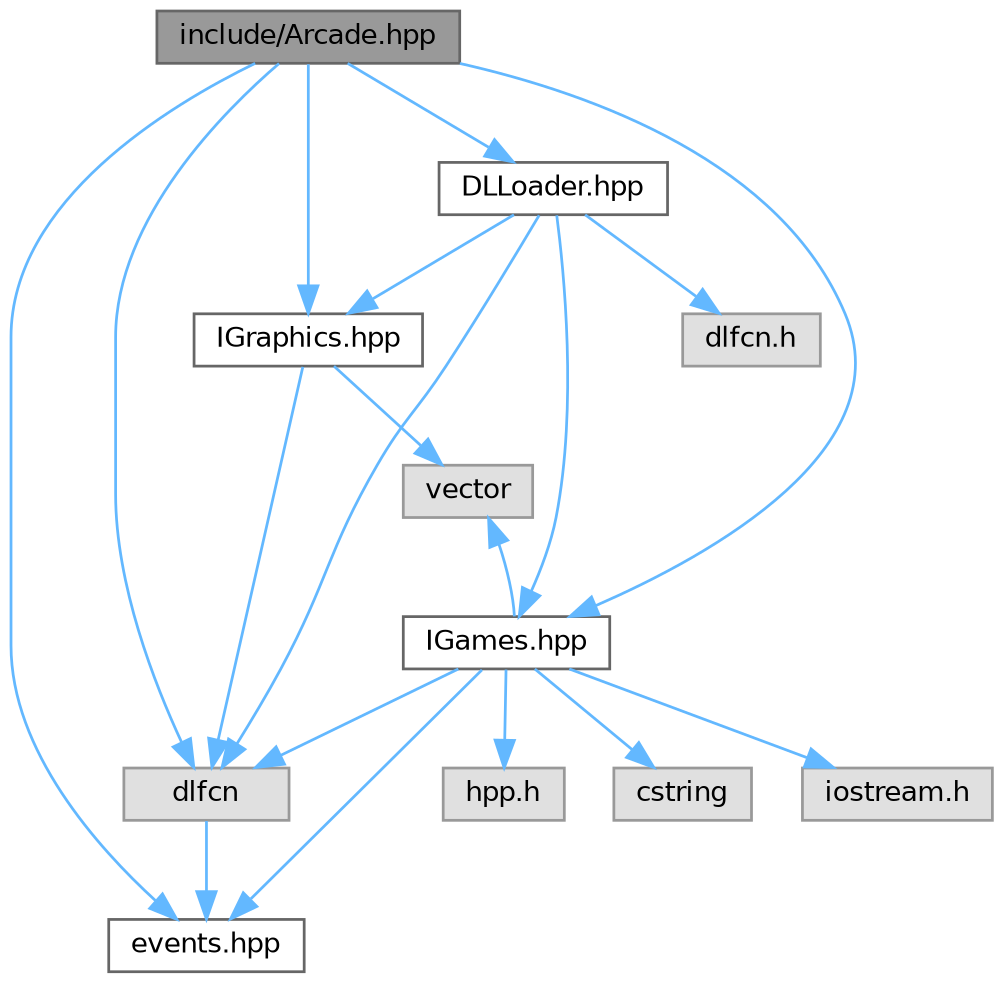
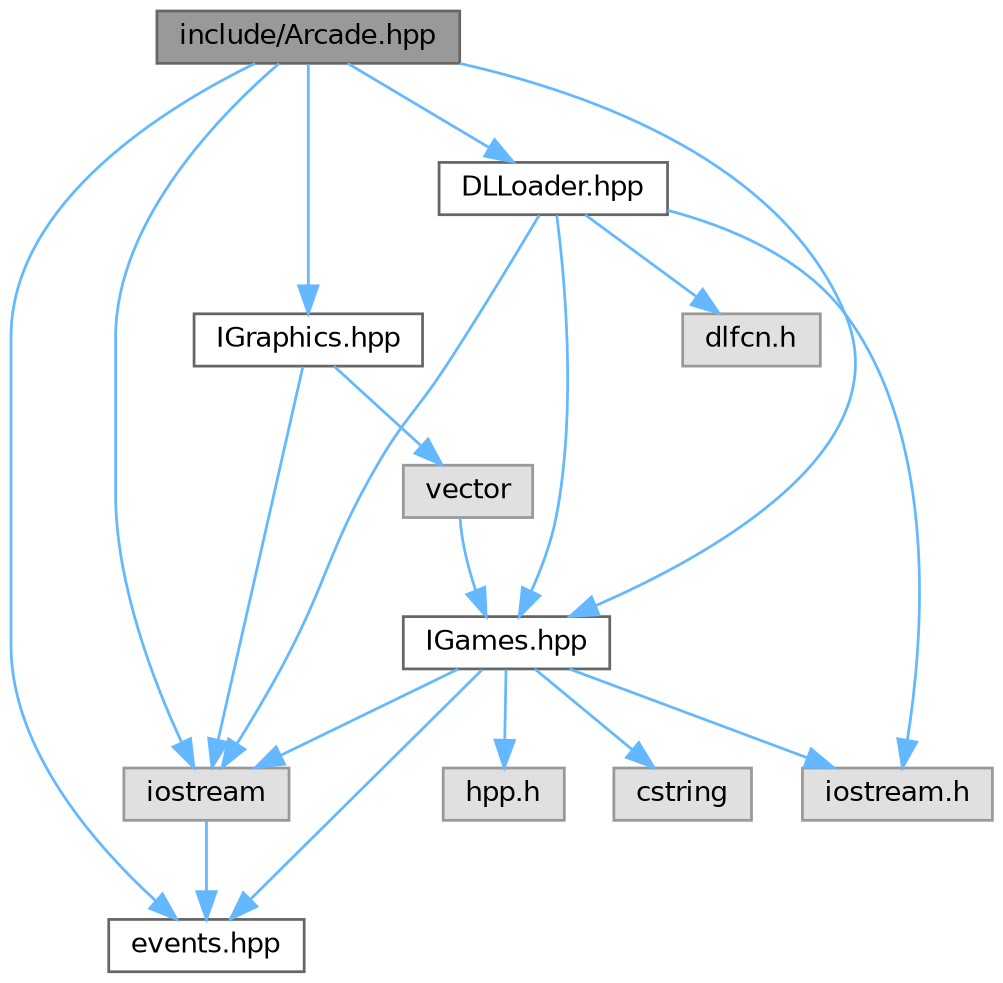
(443, 257) -> (896, 418)
(509, 580) -> (466, 555)
(206, 794) -> (206, 794)
